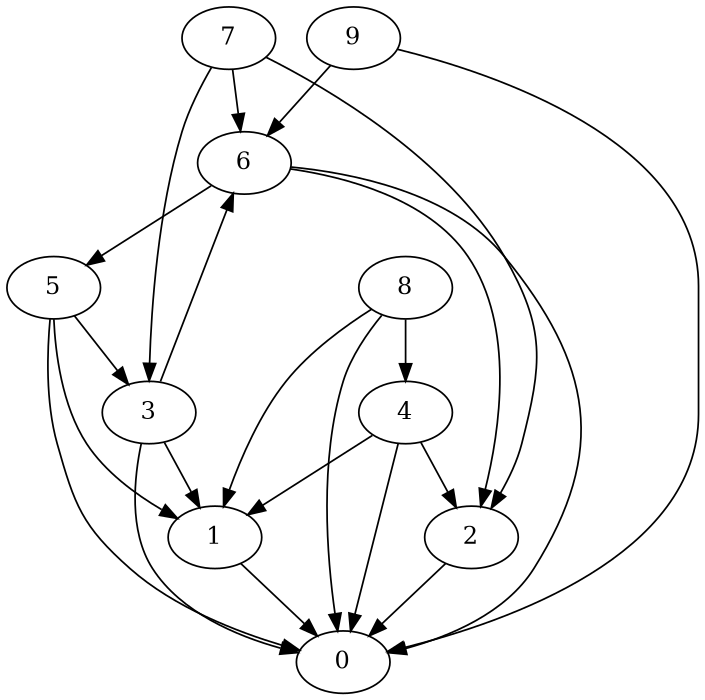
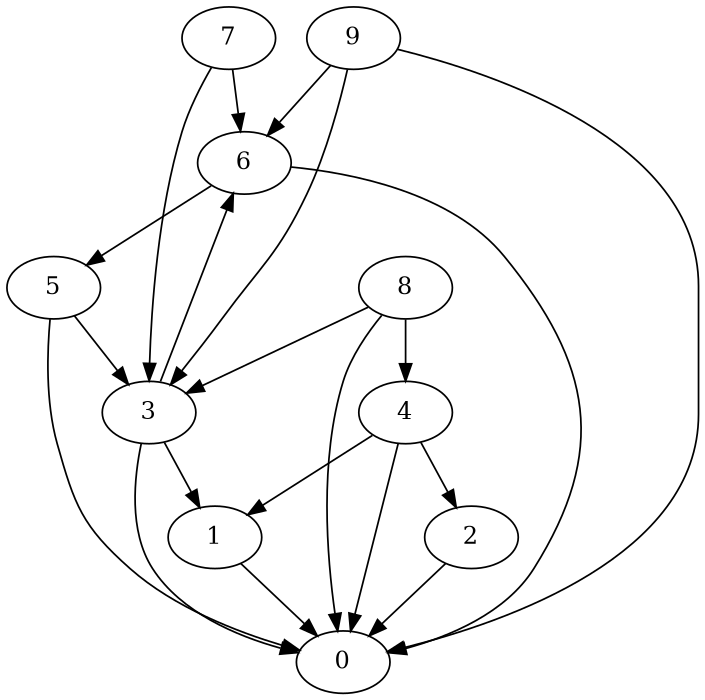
(478, 218) -> none
none -> (287, 232)
(477, 273) -> none
(283, 386) -> (285, 346)
(79, 431) -> none
